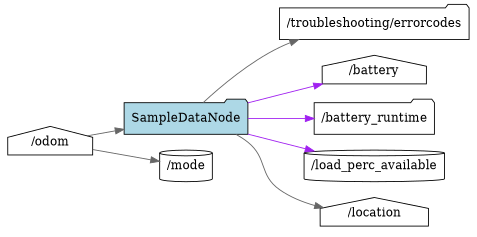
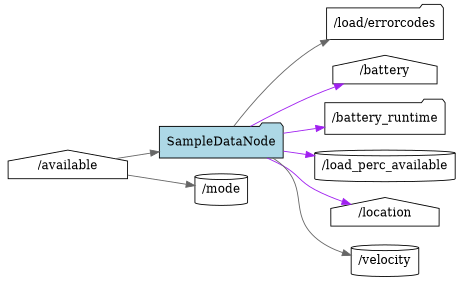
(374, 24) -> (385, 24)
(50, 142) -> (68, 166)
(268, 178) -> (303, 182)
none -> (385, 261)
